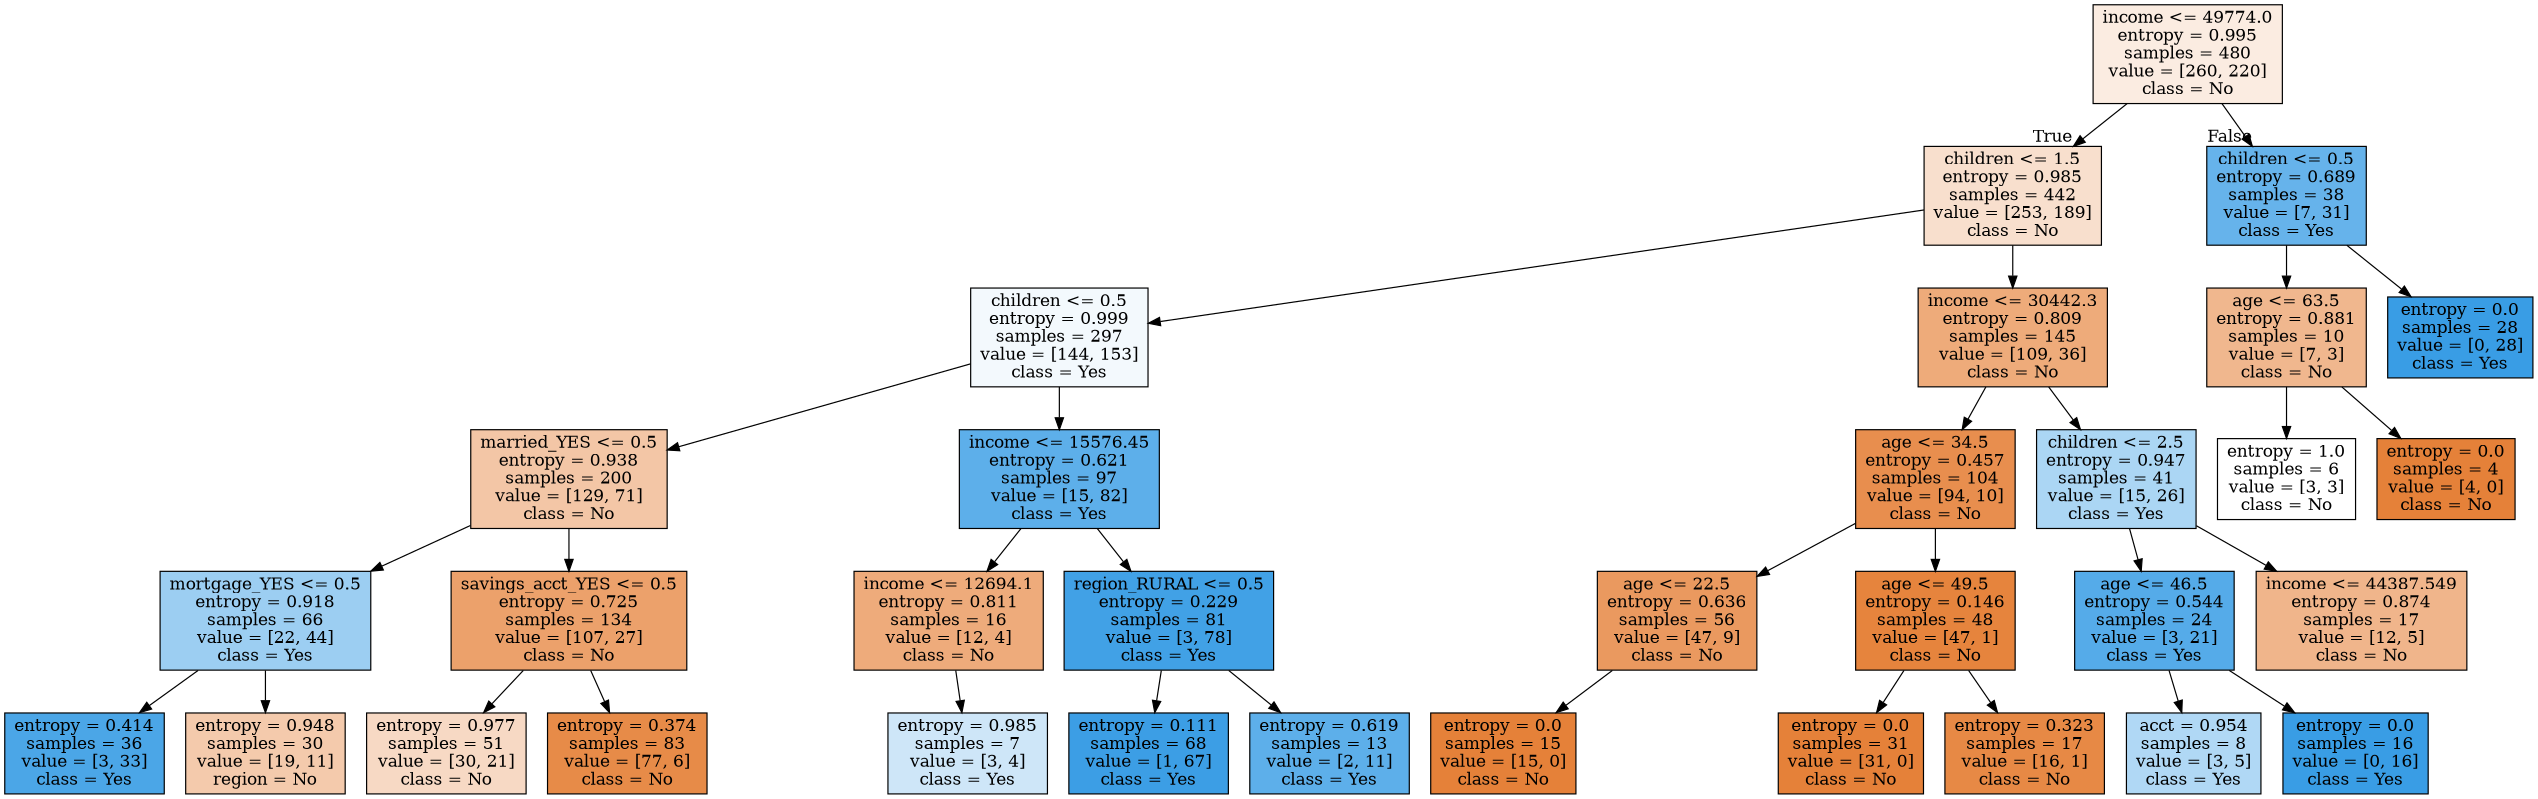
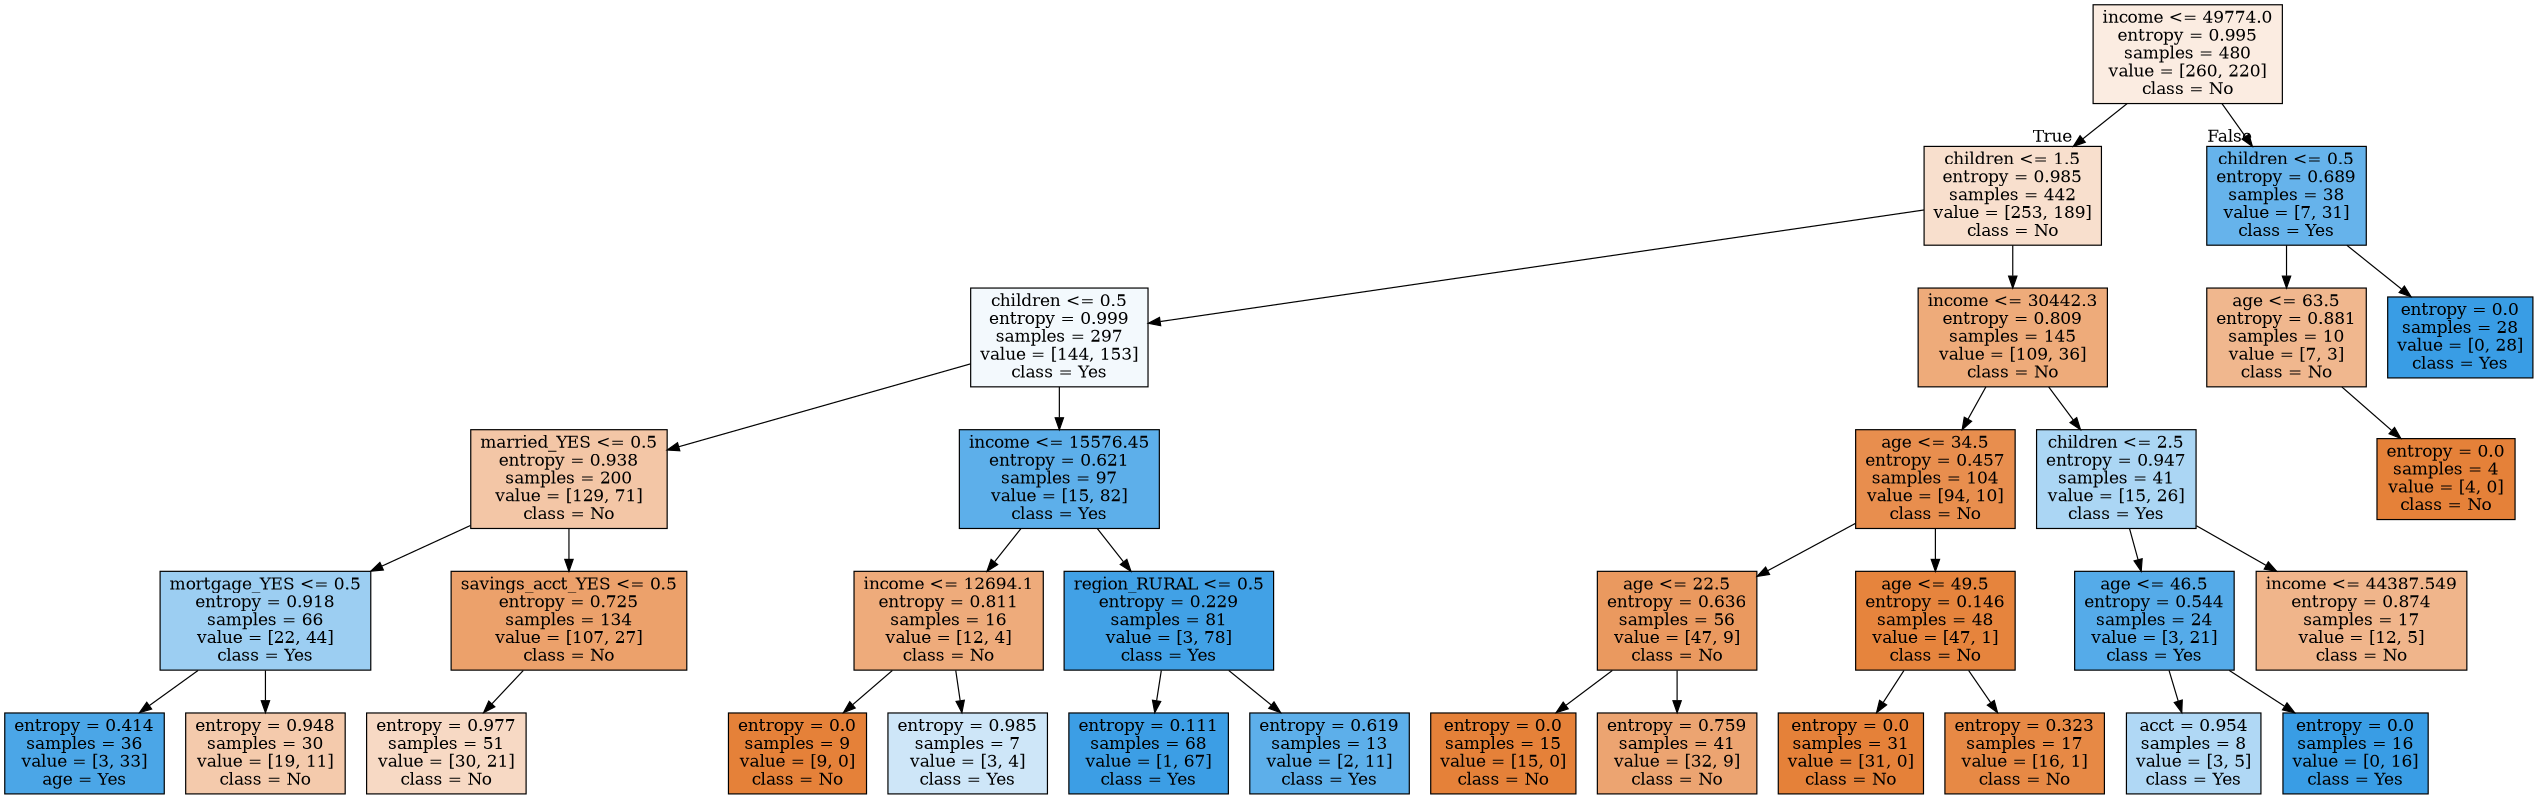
(2287, 479) -> none
(85, 753) -> (85, 753)
(265, 753) -> (265, 753)
(627, 753) -> none
none -> (797, 753)
none -> (1677, 753)
